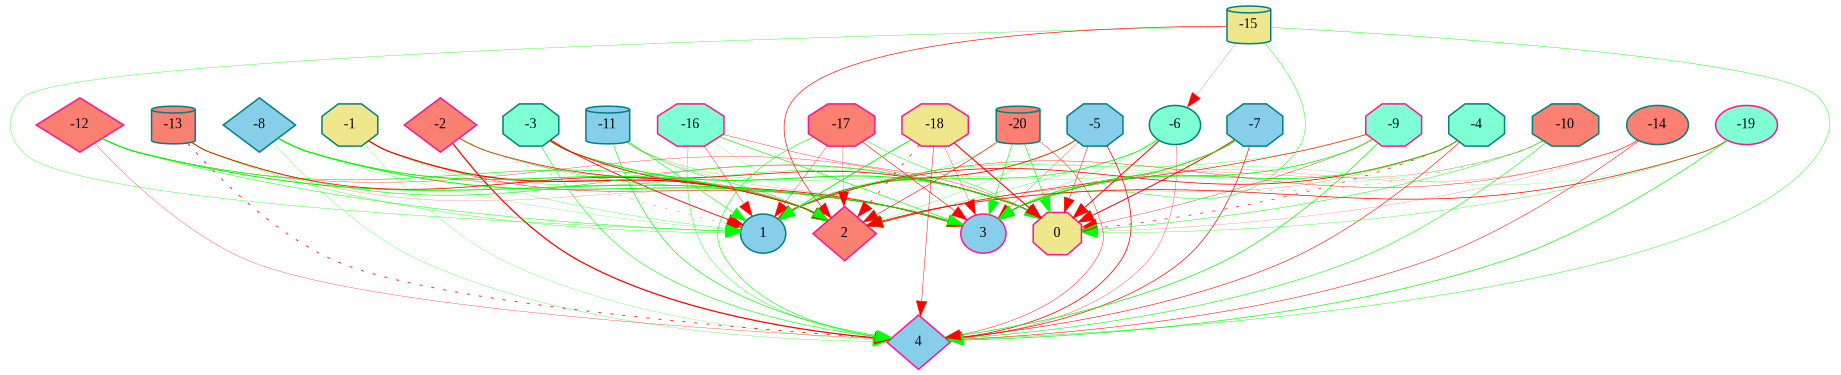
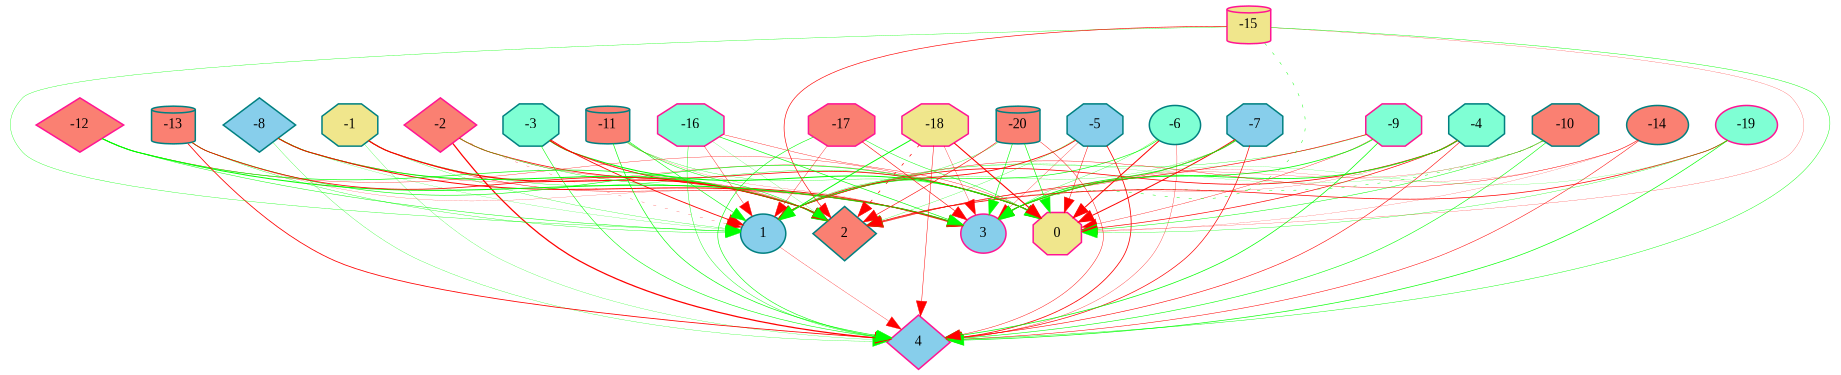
(1249, 25) -> (1249, 25)
(1216, 69) -> (1739, 174)
(608, 125) -> (608, 125)
(1303, 138) -> (1303, 138)
(843, 169) -> none
(1022, 186) -> none
(611, 189) -> (611, 189)
(1281, 197) -> (1281, 197)
(845, 234) -> (845, 234)
(491, 297) -> (491, 297)
(463, 304) -> (834, 284)
